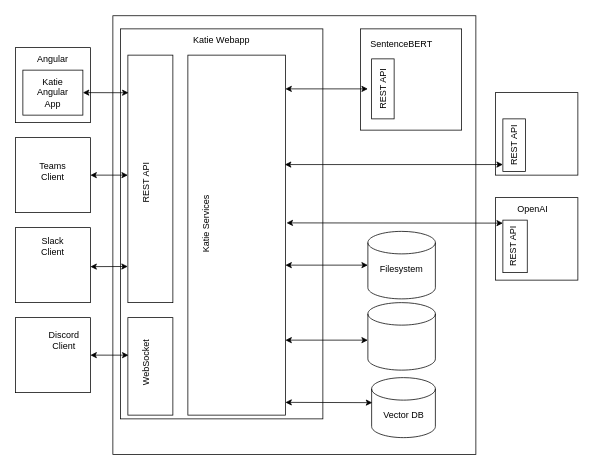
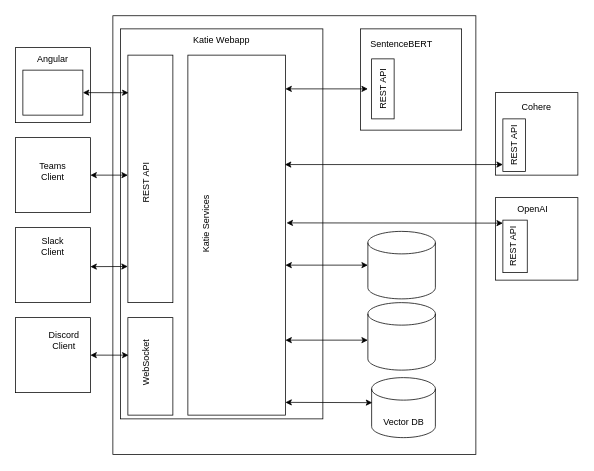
(53, 93) -> none
none -> (537, 108)
(402, 270) -> none
(404, 415) -> (404, 423)
